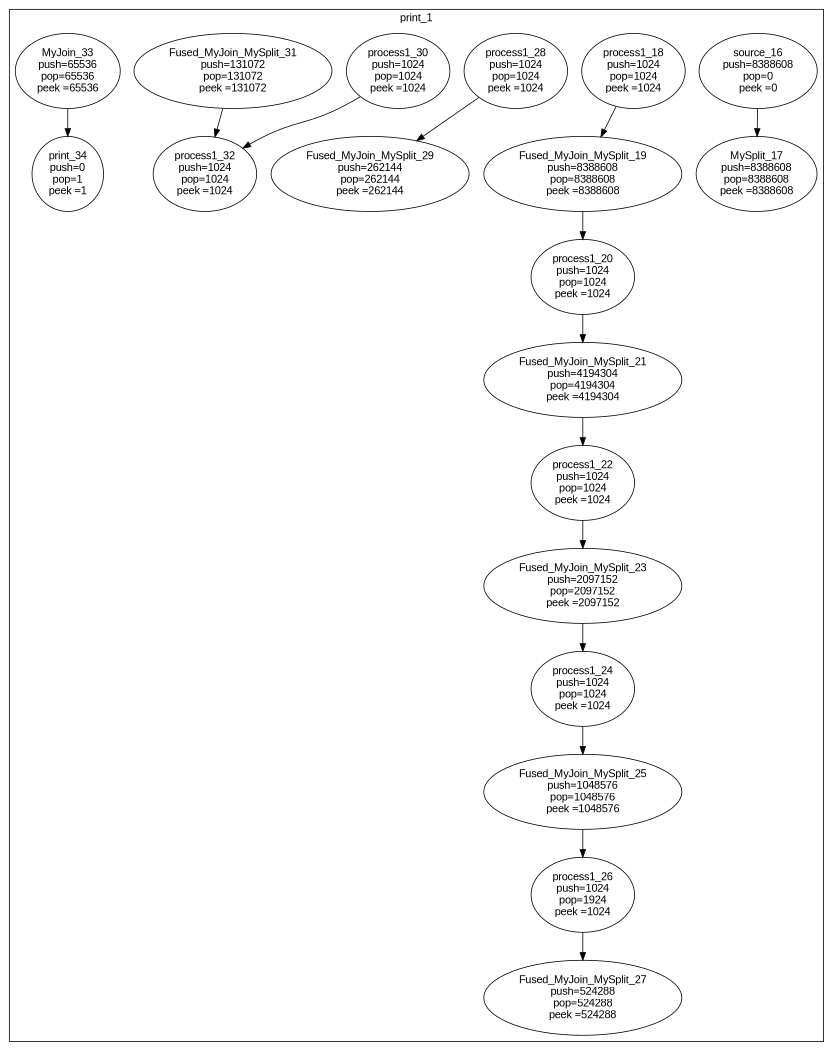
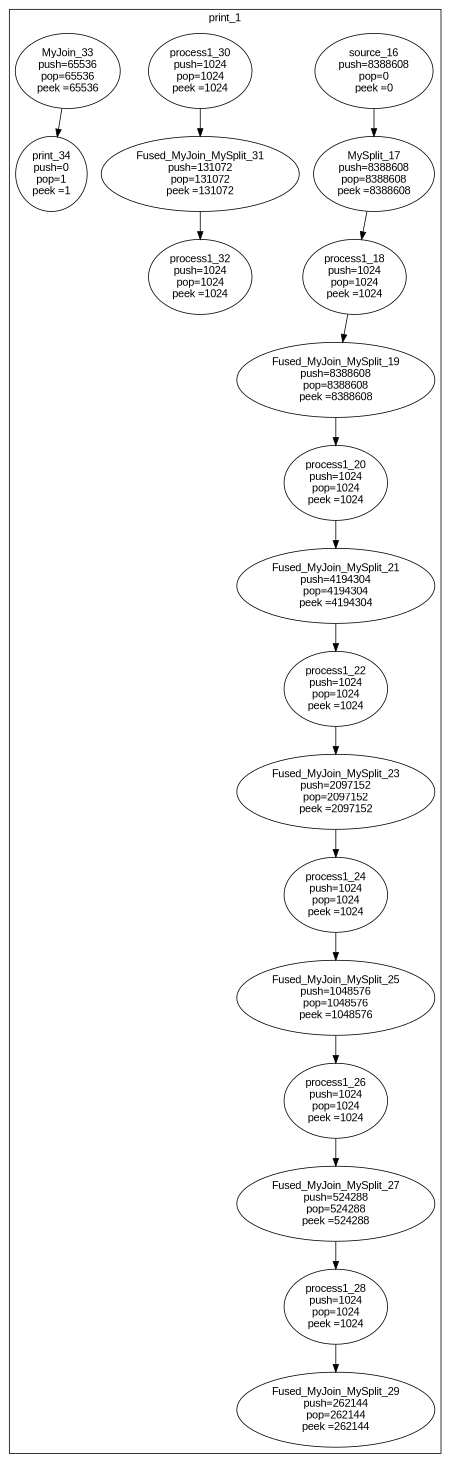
(305, 121) -> (200, 119)
none -> (365, 222)
(583, 895) -> (336, 1101)
none -> (336, 1251)
